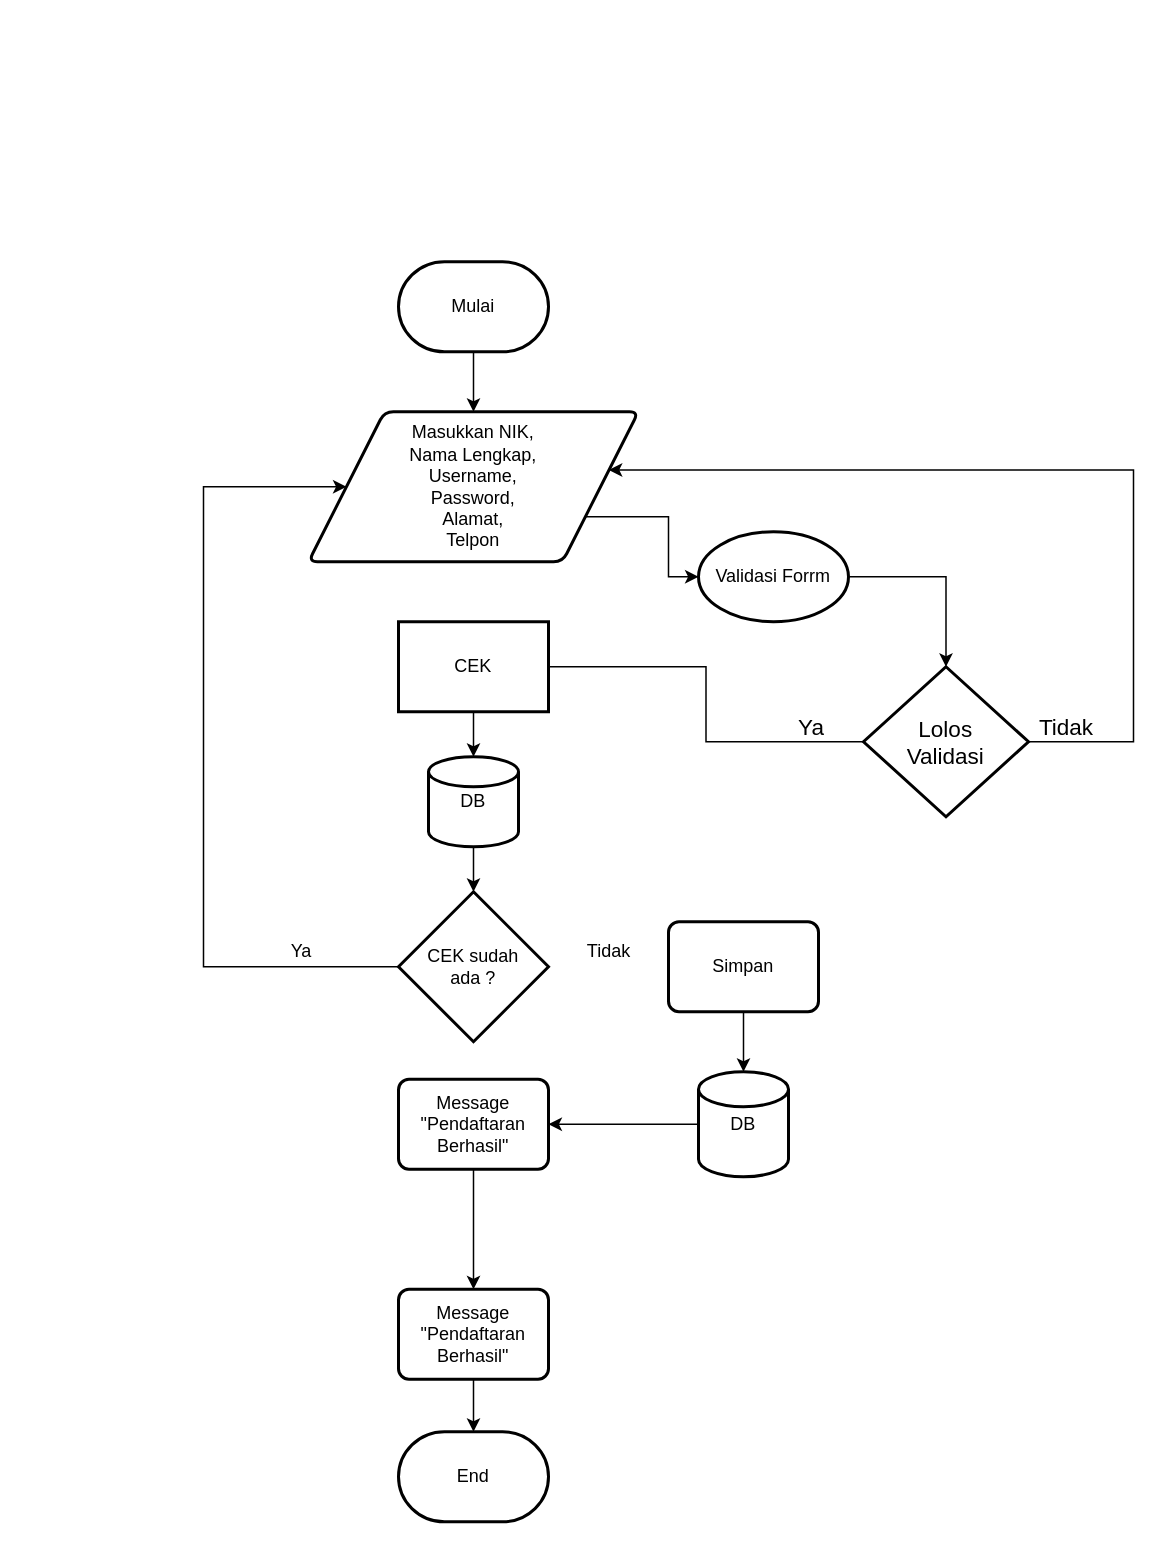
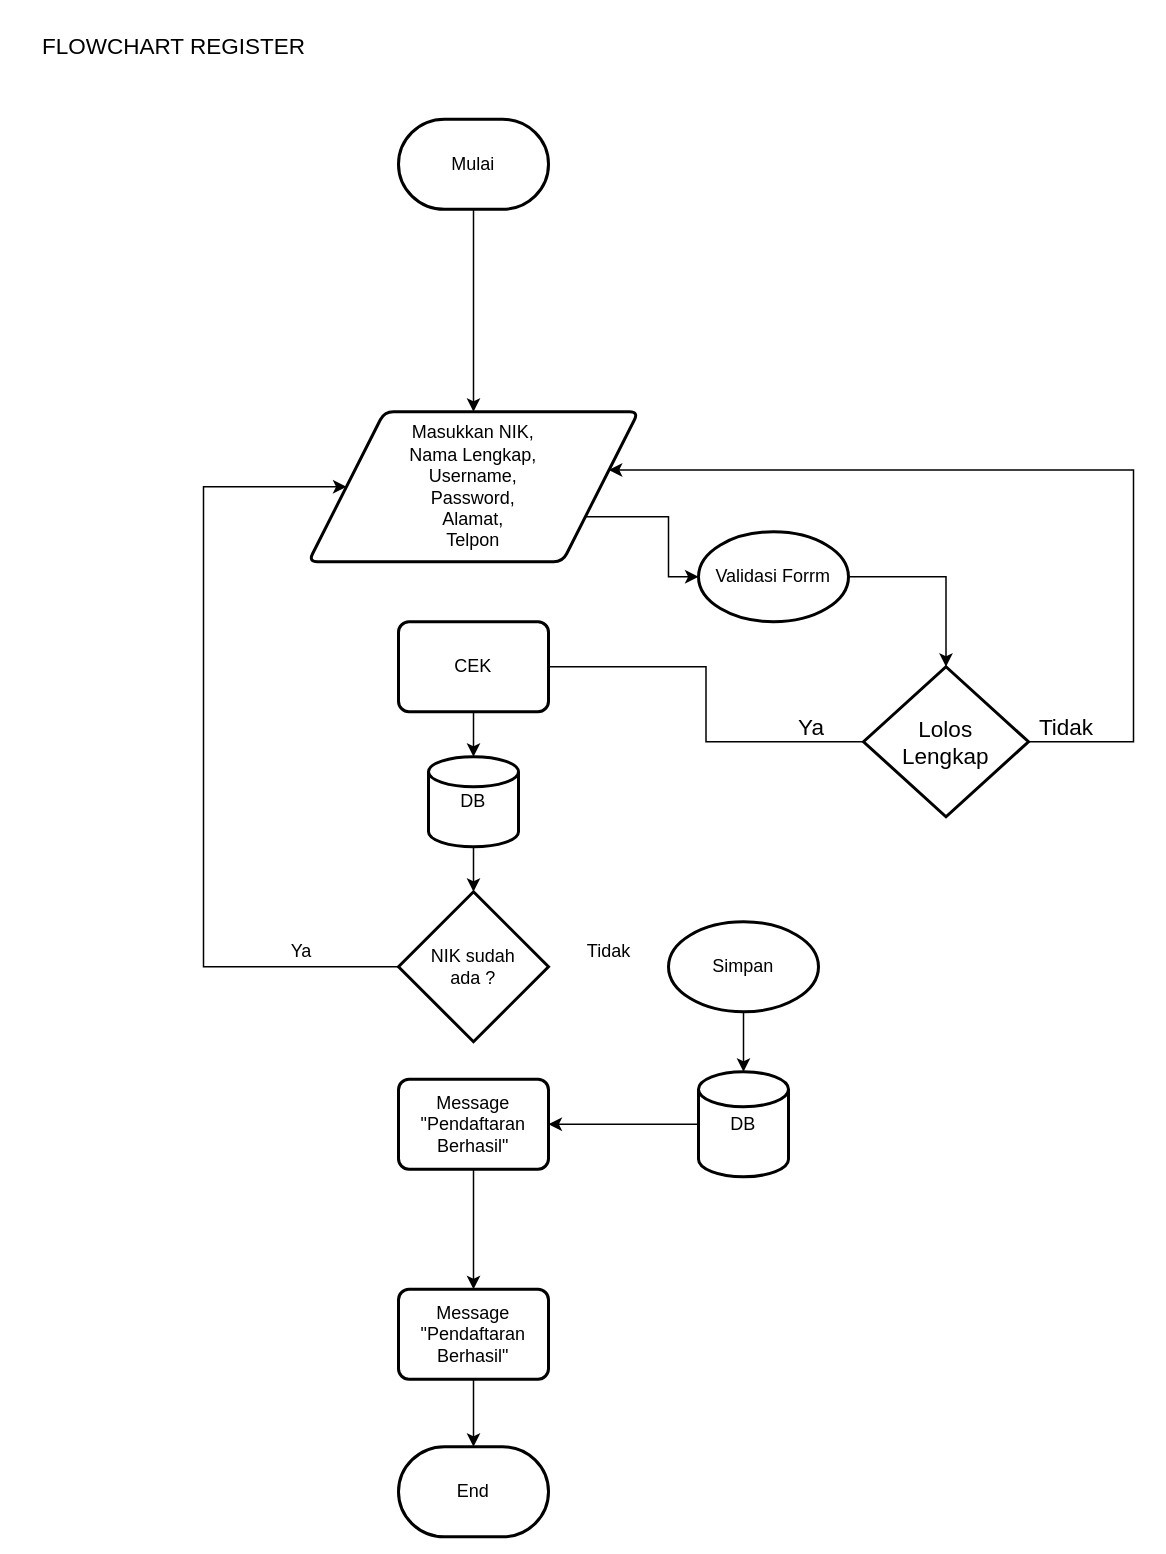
none -> (173, 46)
(473, 307) -> (473, 164)
(473, 667) -> (473, 667)
(946, 742) -> (946, 742)
(473, 967) -> (473, 967)
(743, 967) -> (743, 967)
(473, 1477) -> (473, 1492)
